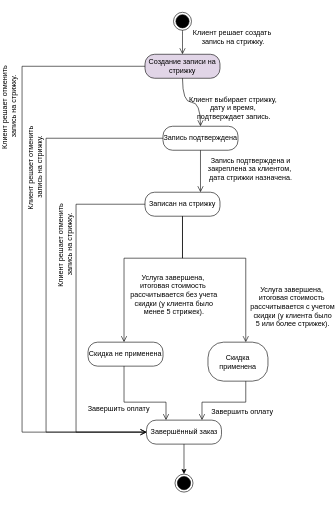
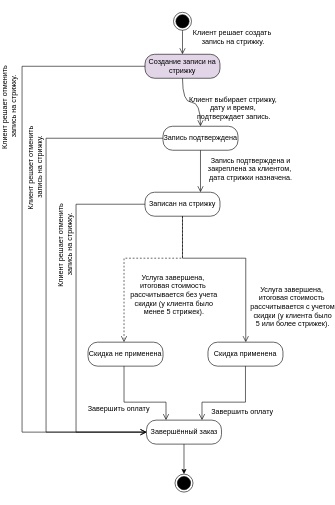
(124, 269) -> (124, 269)
(238, 362) -> (245, 354)
